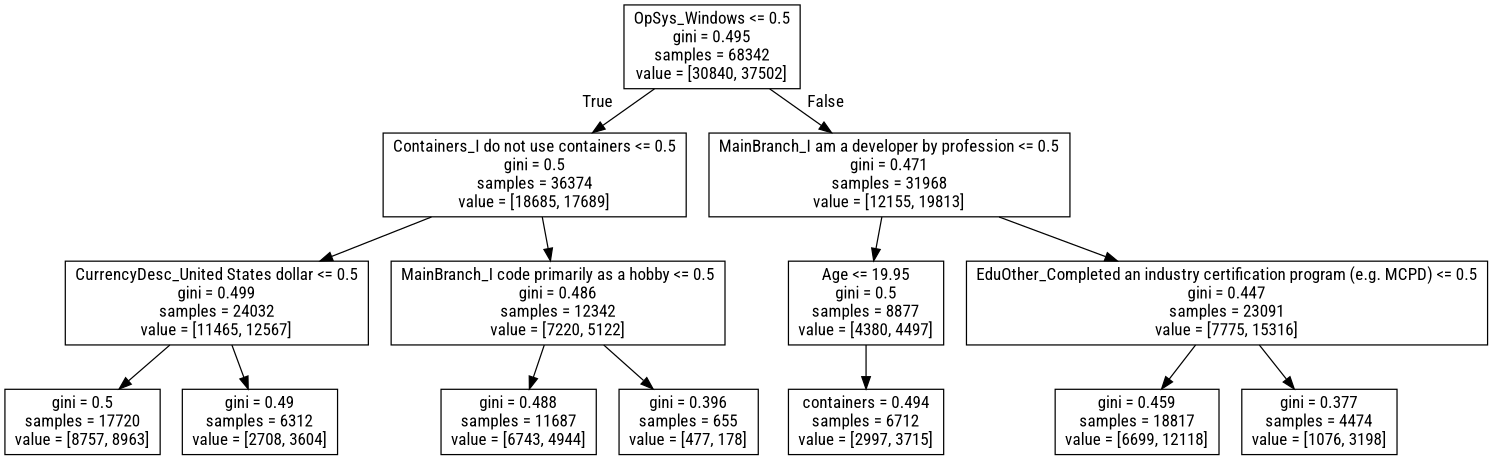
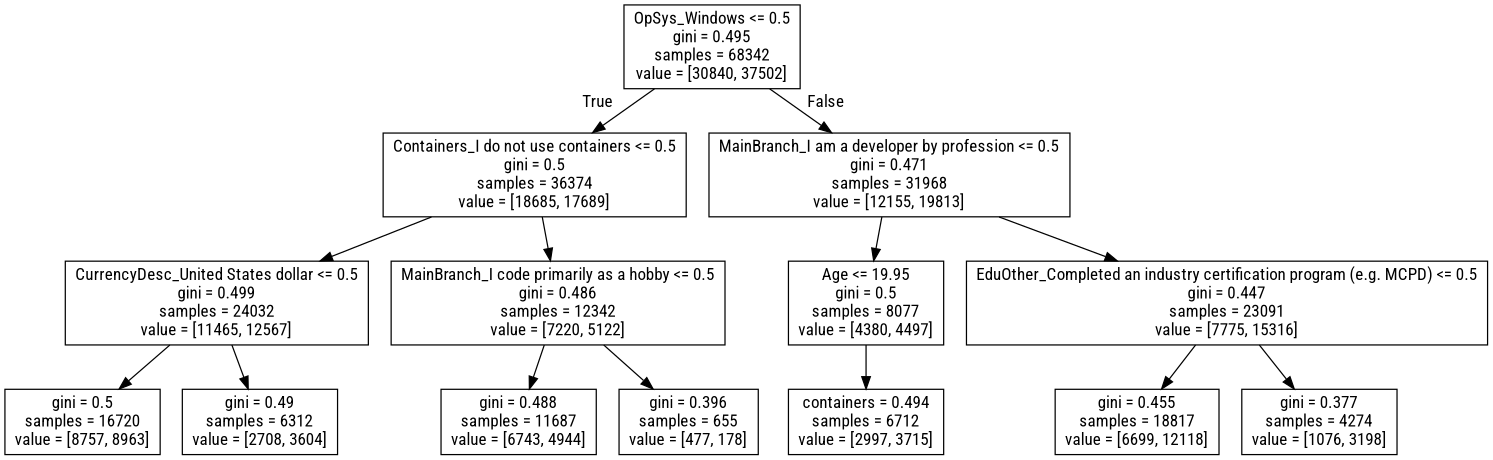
(866, 303) -> (866, 303)
(83, 422) -> (83, 422)
(1137, 422) -> (1137, 422)
(1319, 422) -> (1319, 422)
